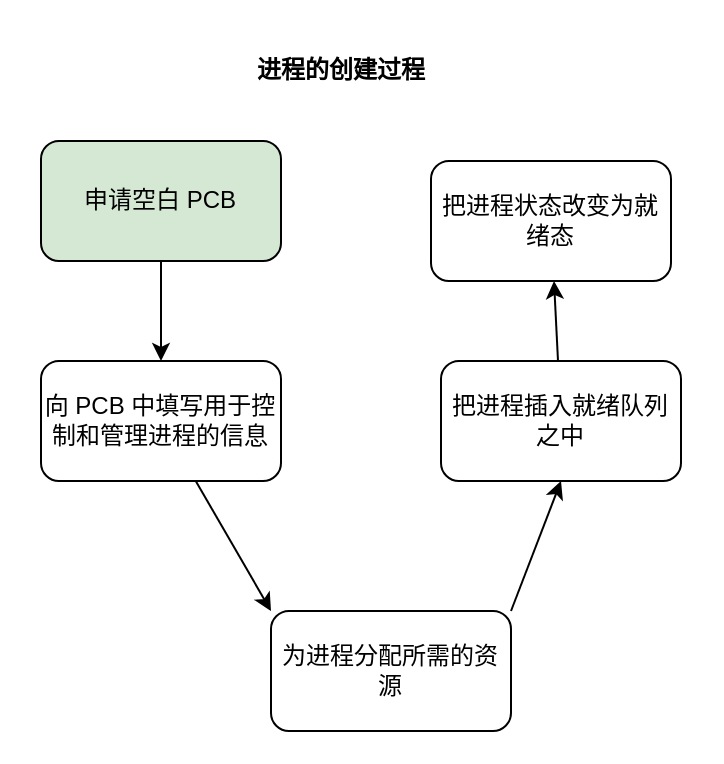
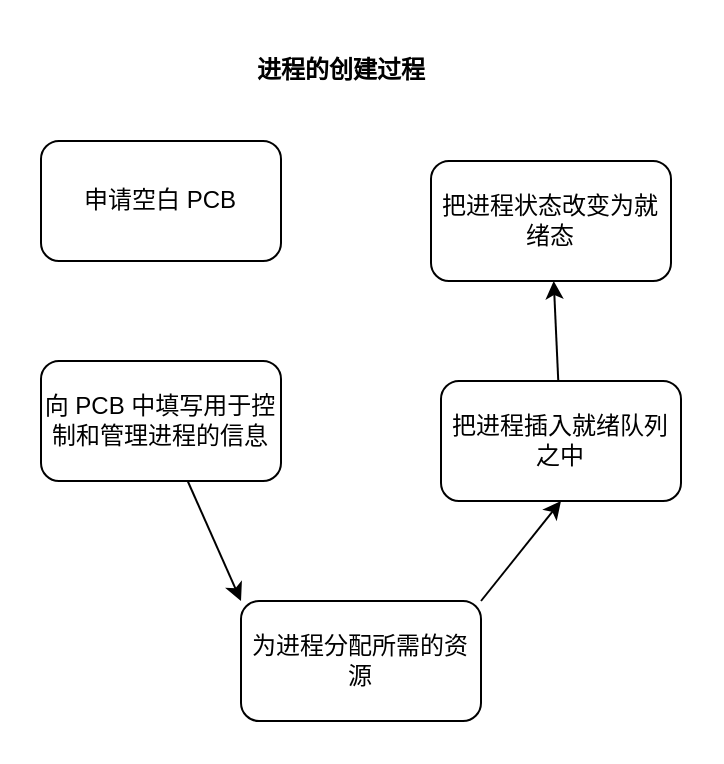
(161, 201) -> (161, 201)
(161, 304) -> none
(561, 421) -> (561, 441)
(391, 671) -> (361, 661)
